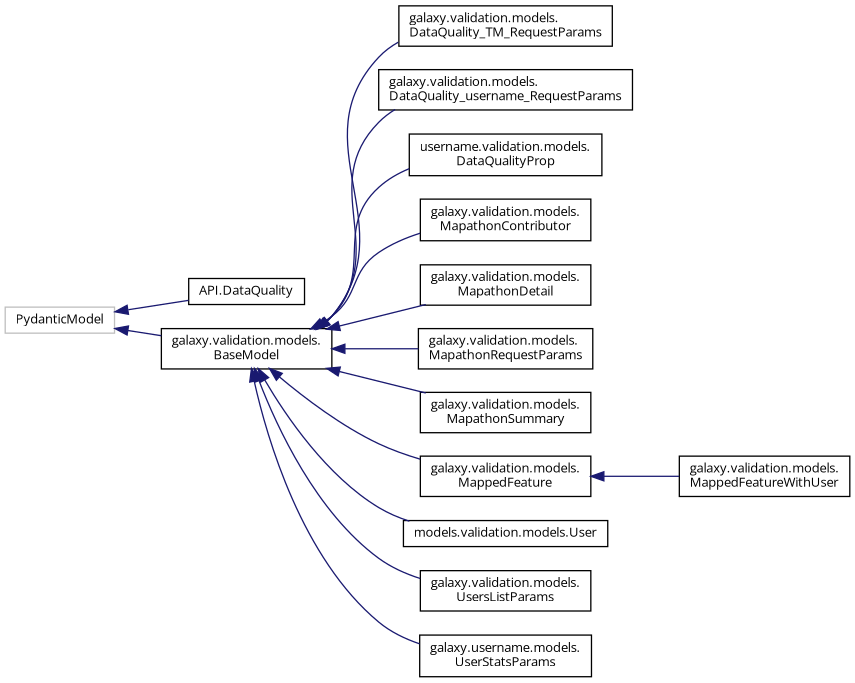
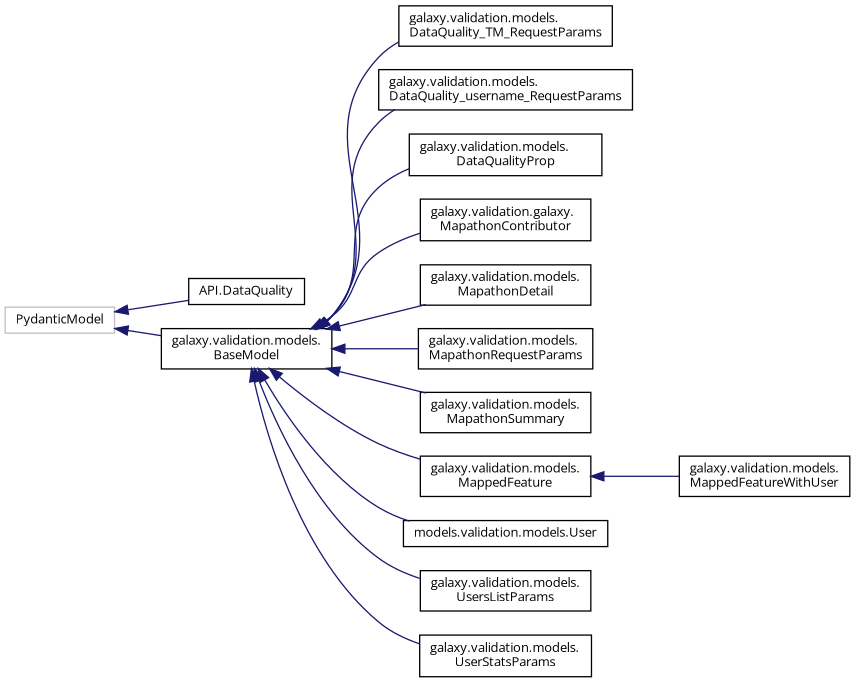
(506, 155) -> (506, 155)
(506, 220) -> (506, 220)
(506, 656) -> (506, 656)
